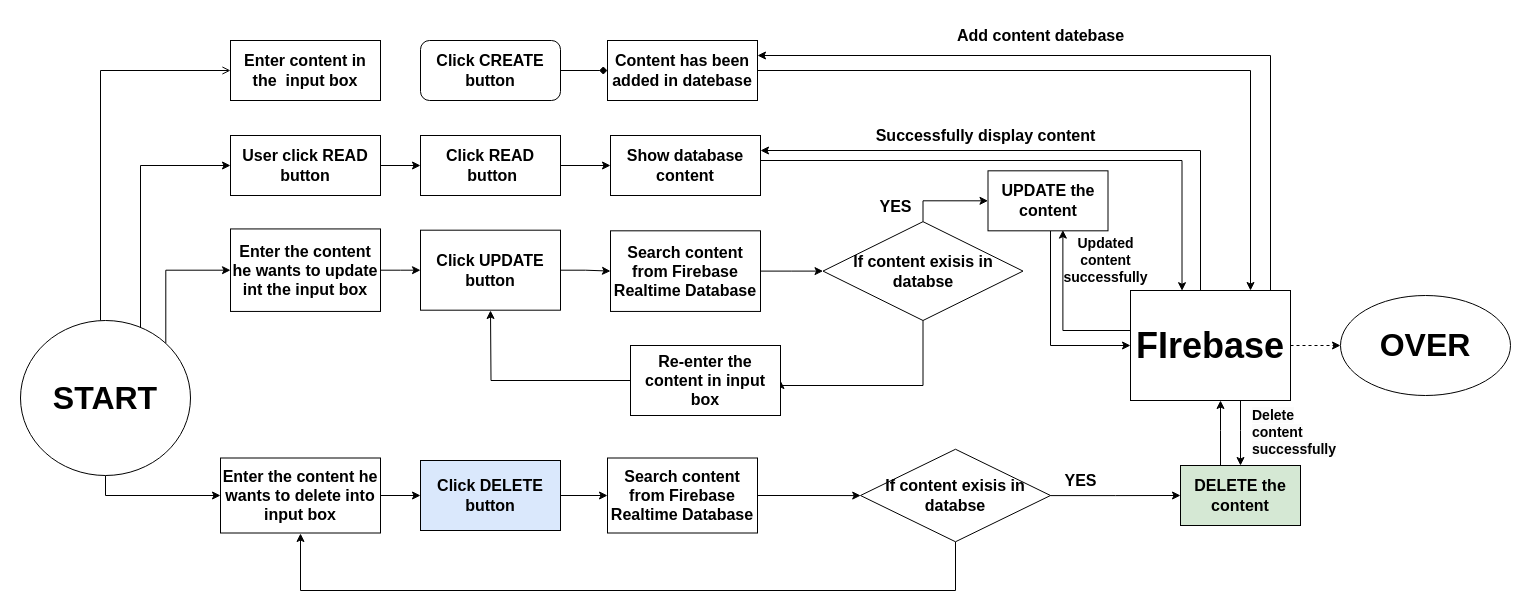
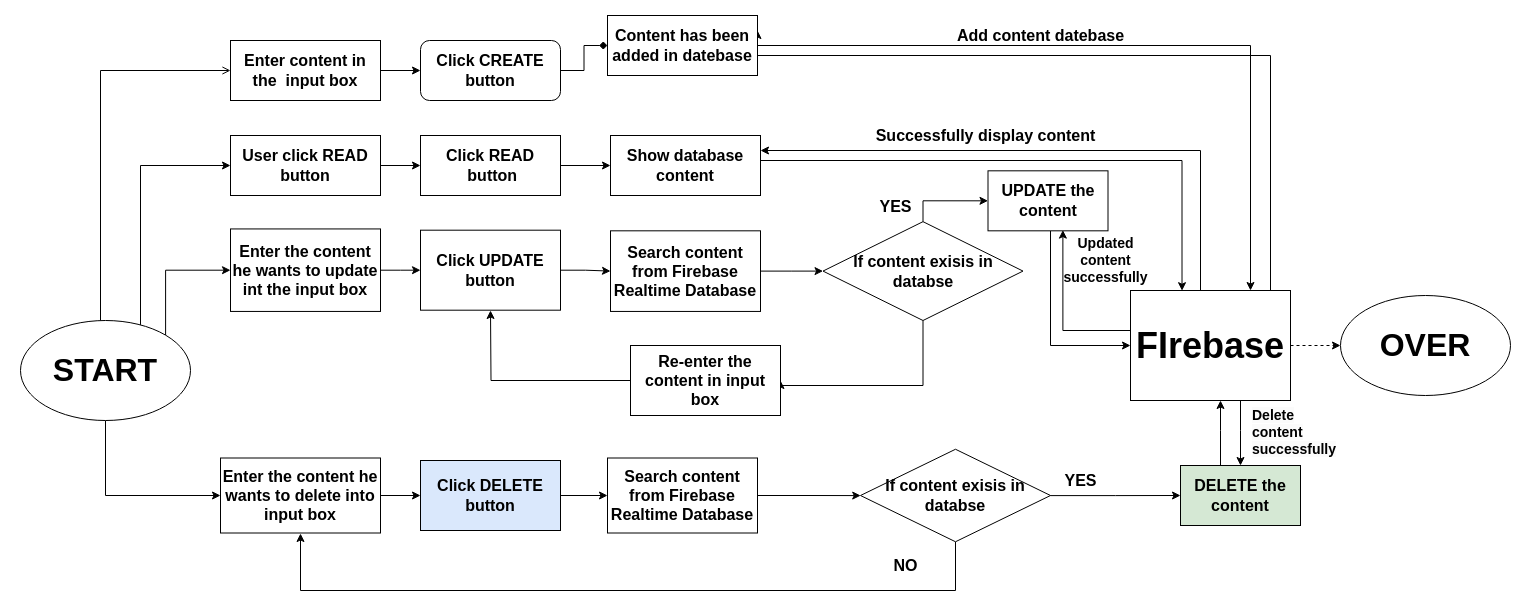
none -> (397, 71)
(683, 71) -> (683, 46)
(106, 398) -> (106, 371)
none -> (906, 566)
